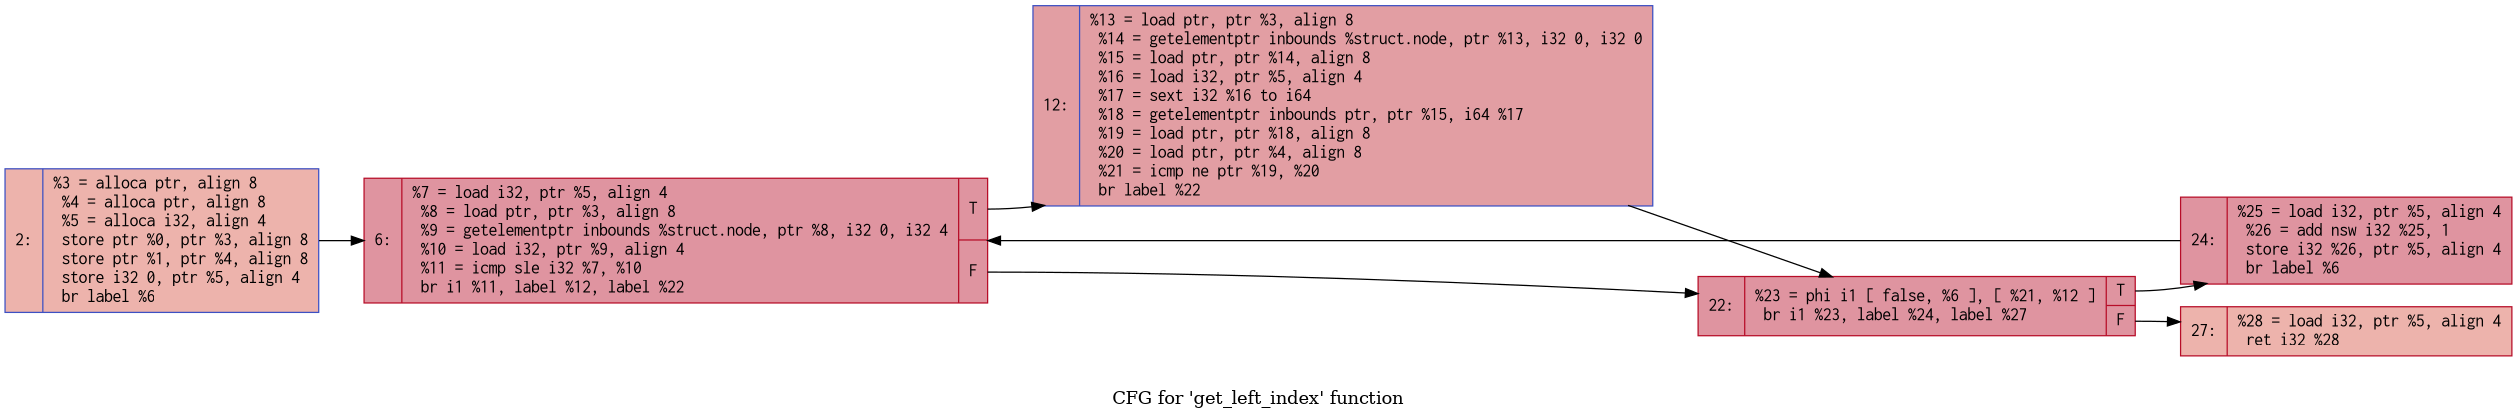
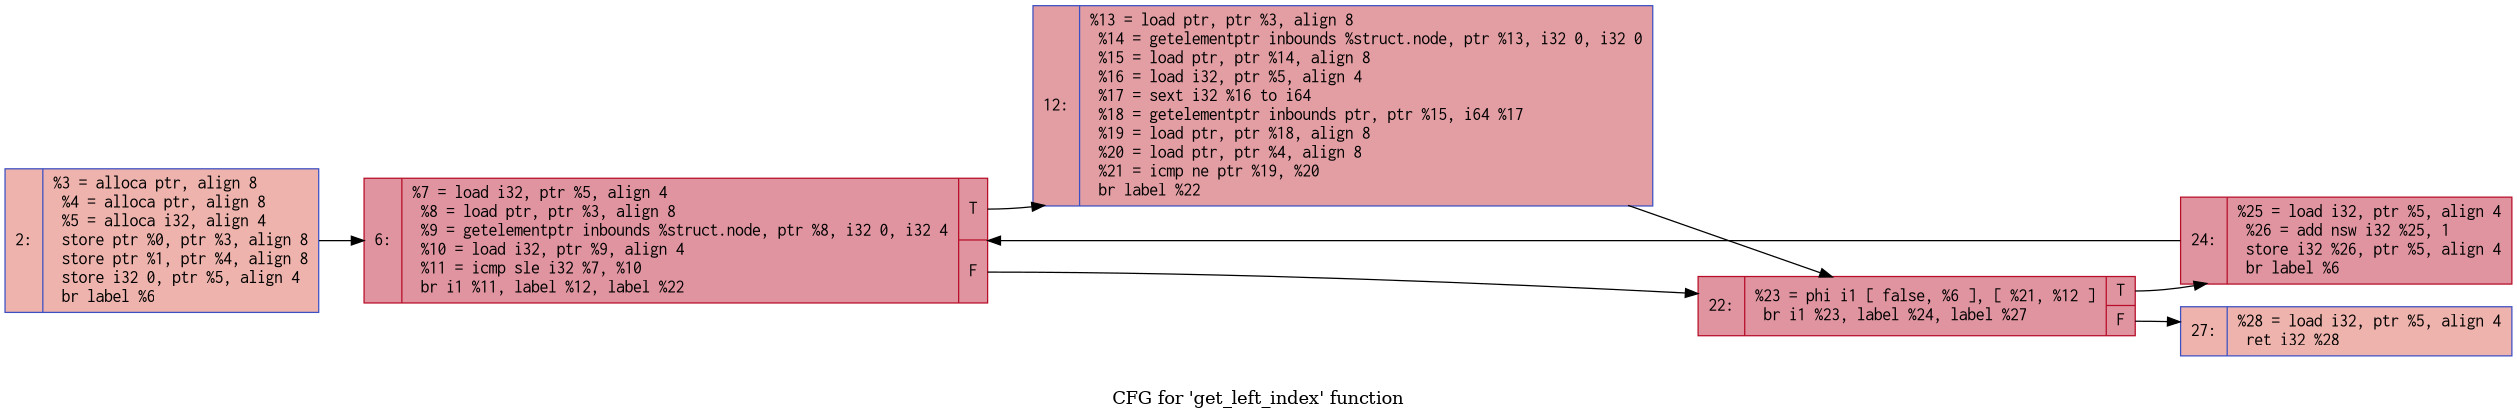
(2346, 331) -> (2346, 331)
